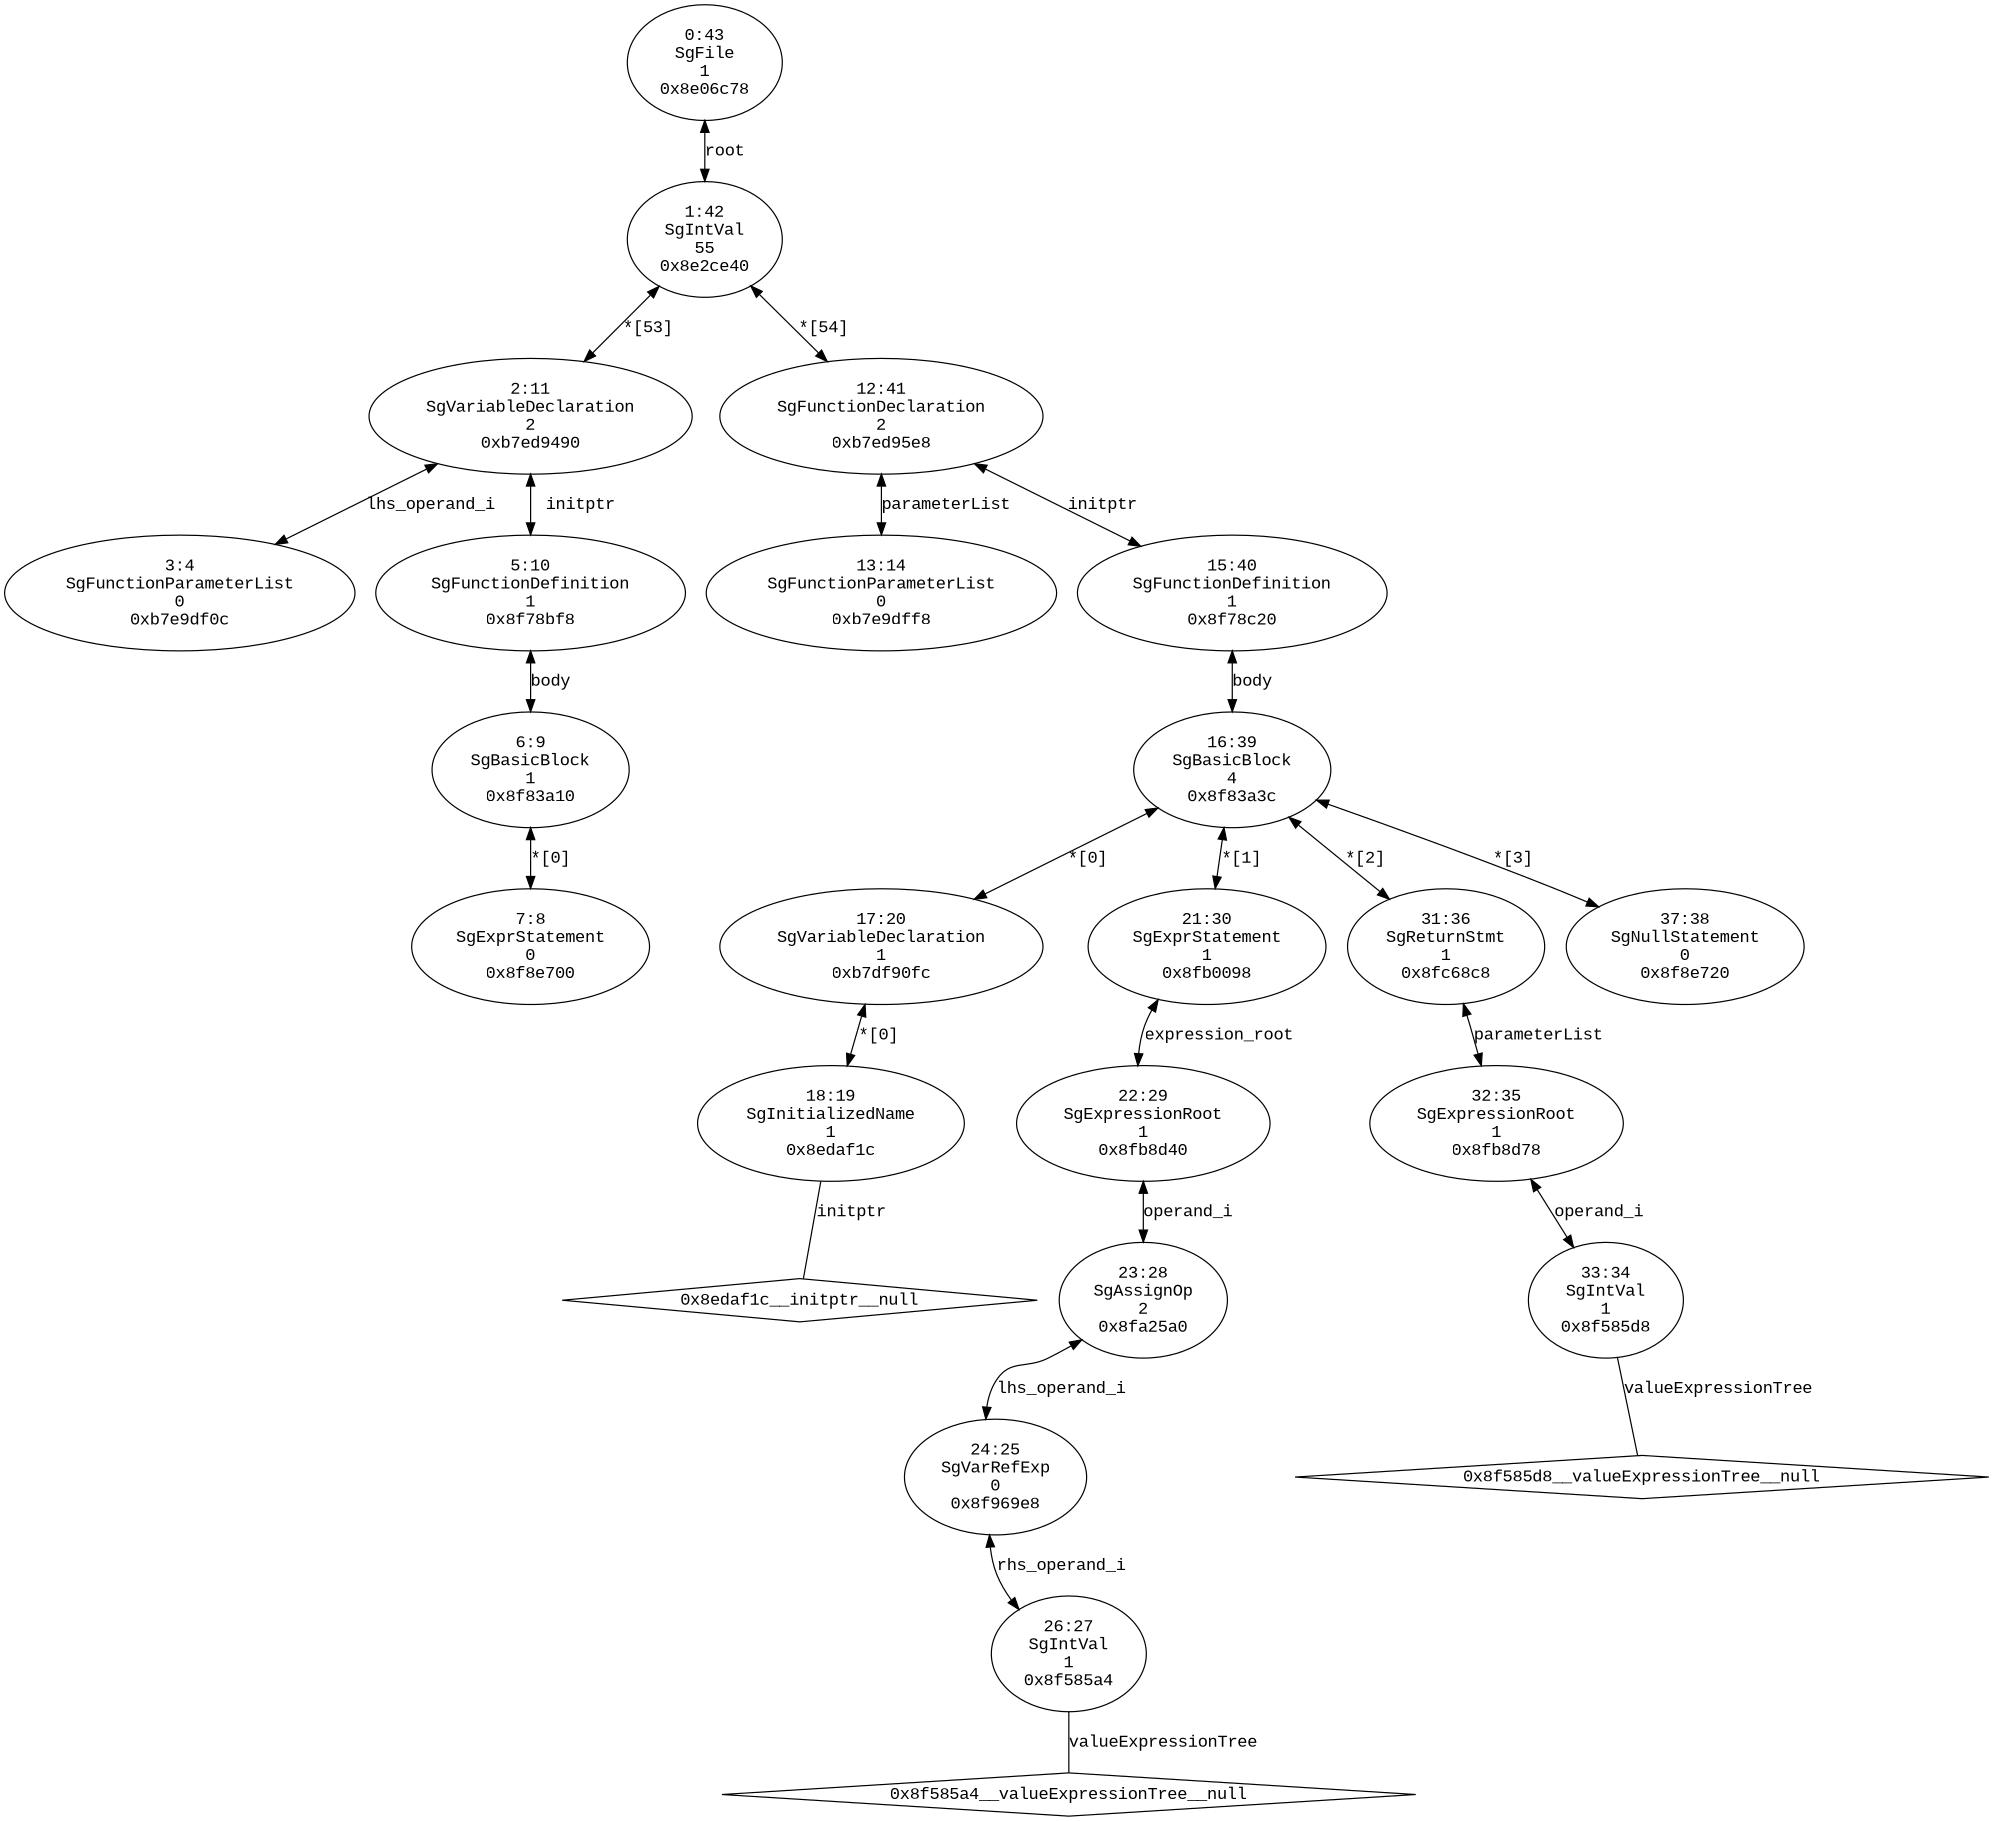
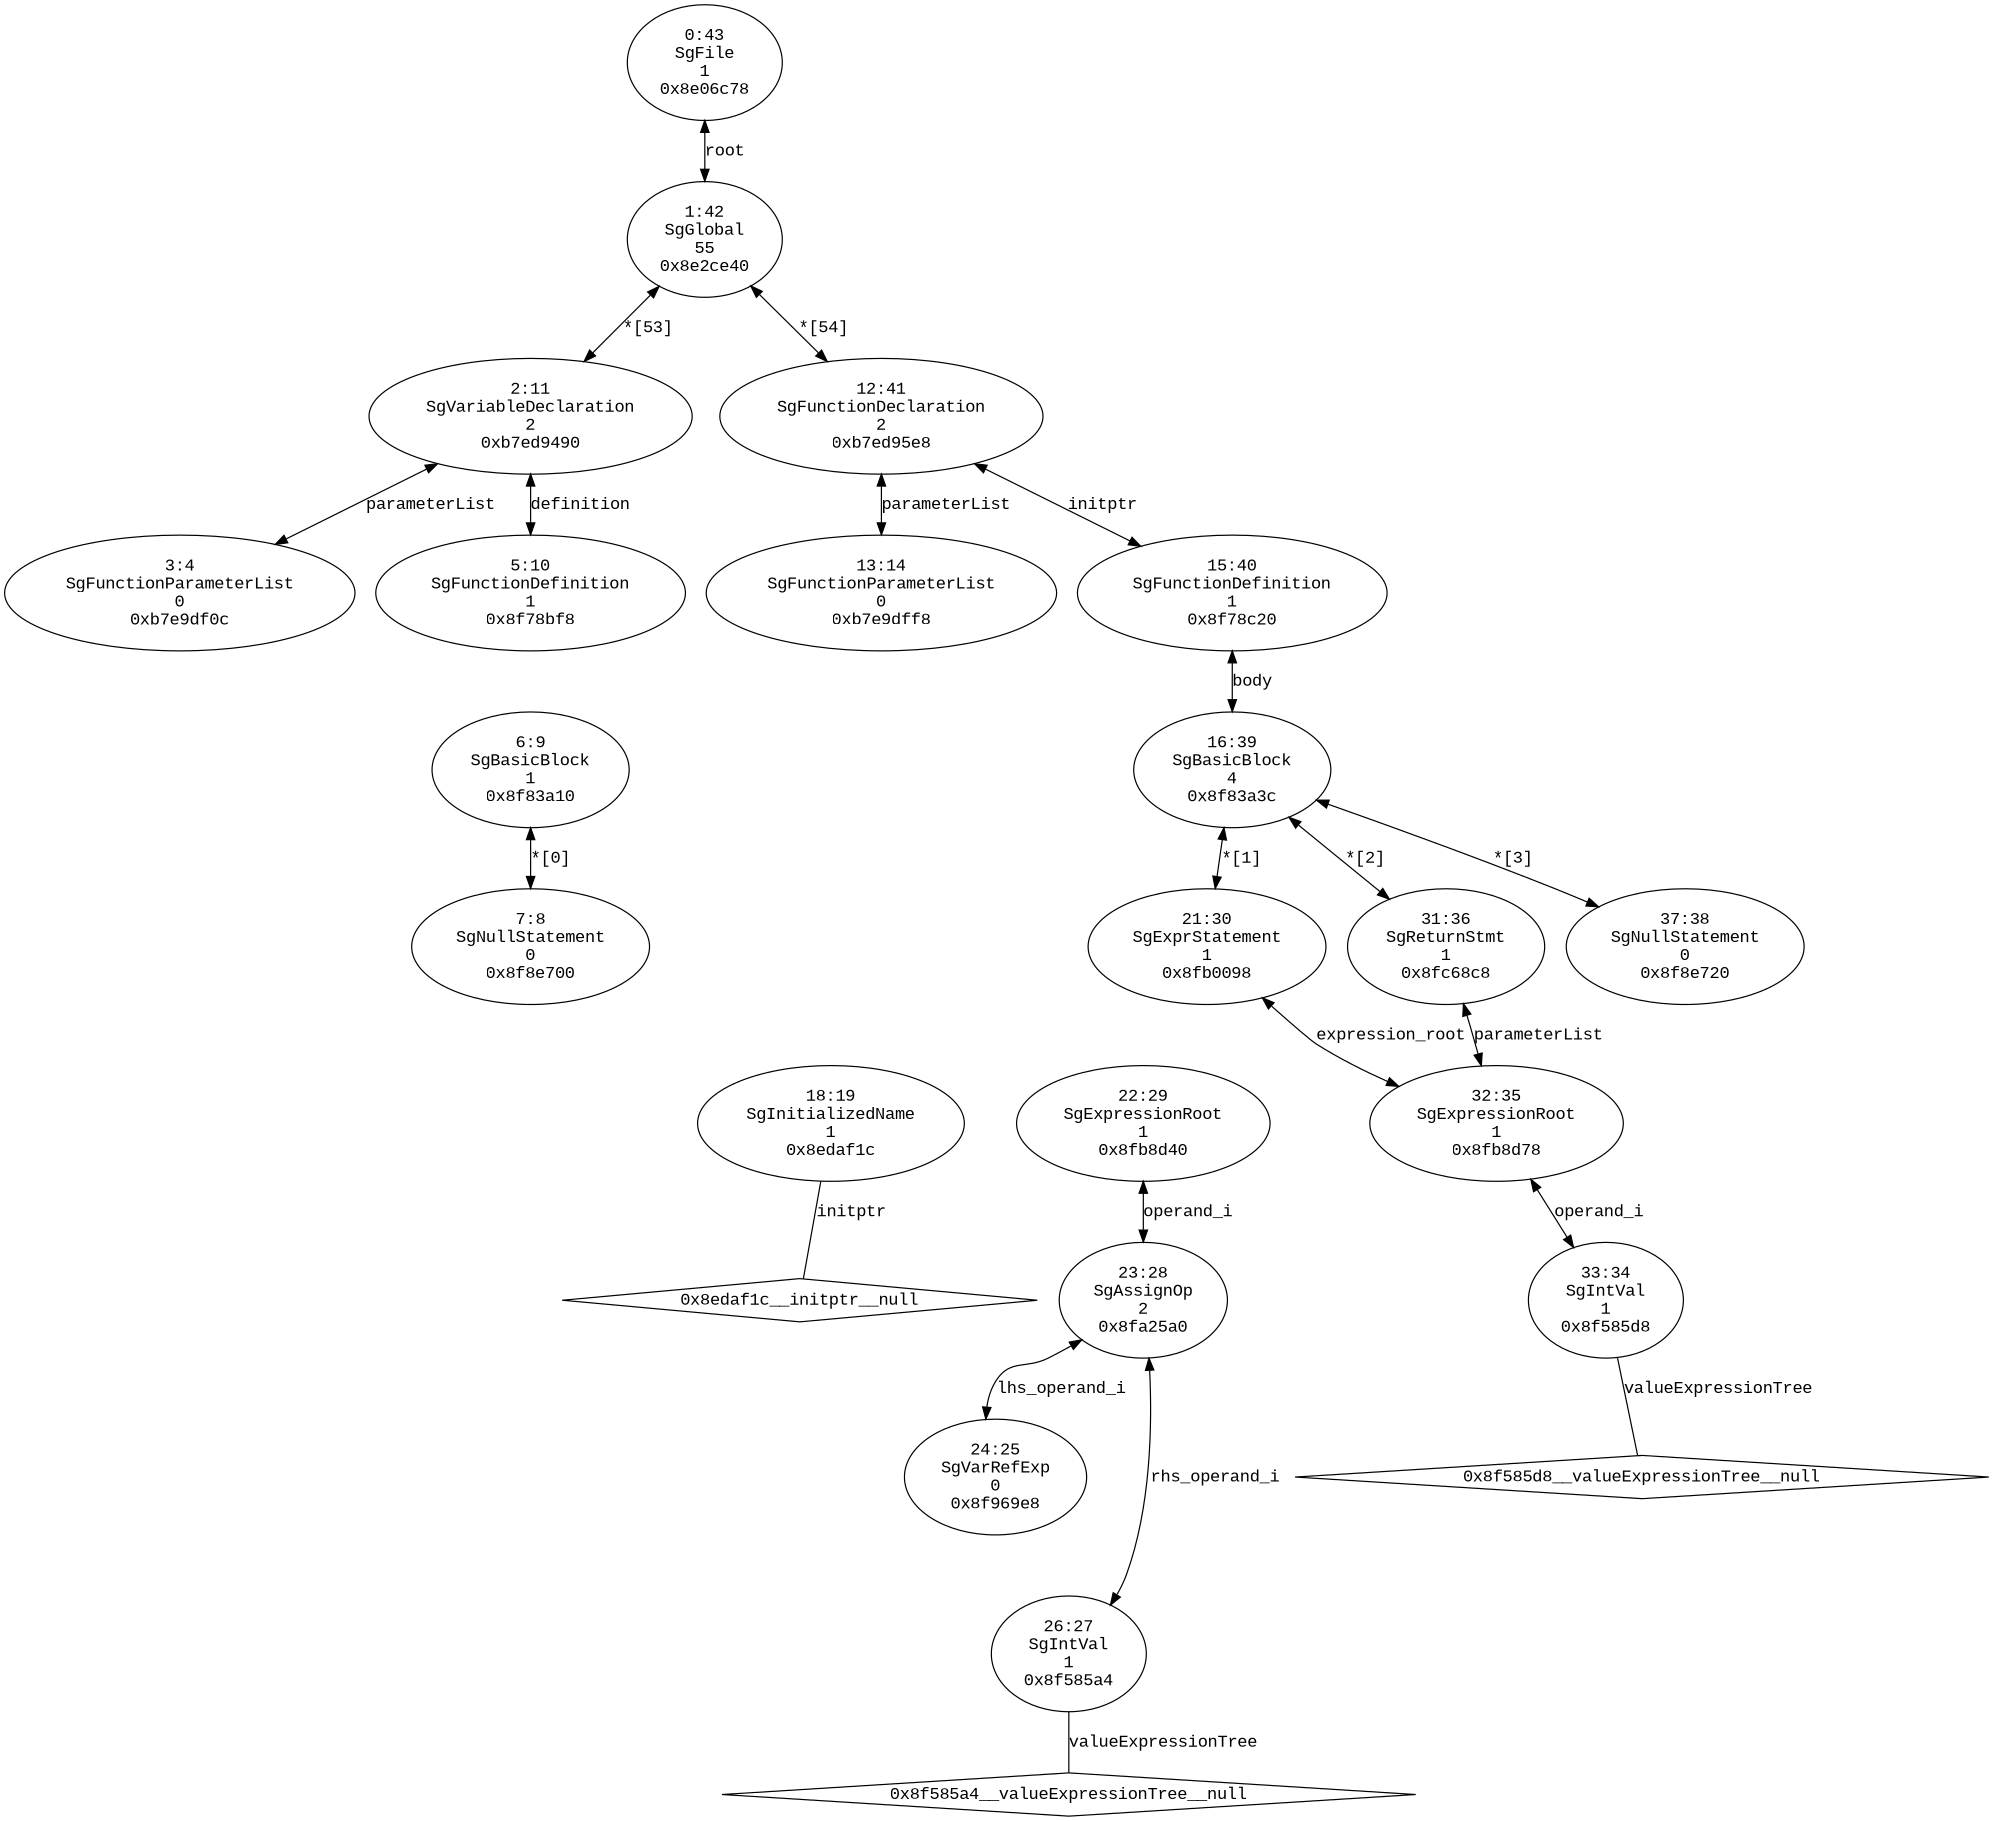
(705, 239) -> (705, 239)
(431, 505) -> (431, 505)
(580, 505) -> (580, 505)
(531, 681) -> none
(531, 947) -> (531, 947)
(881, 947) -> none
(1143, 1031) -> (1326, 1050)
(997, 1575) -> (1146, 1485)
